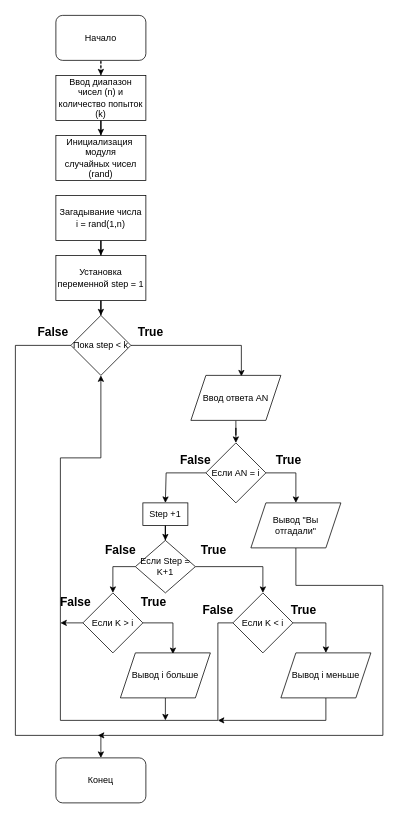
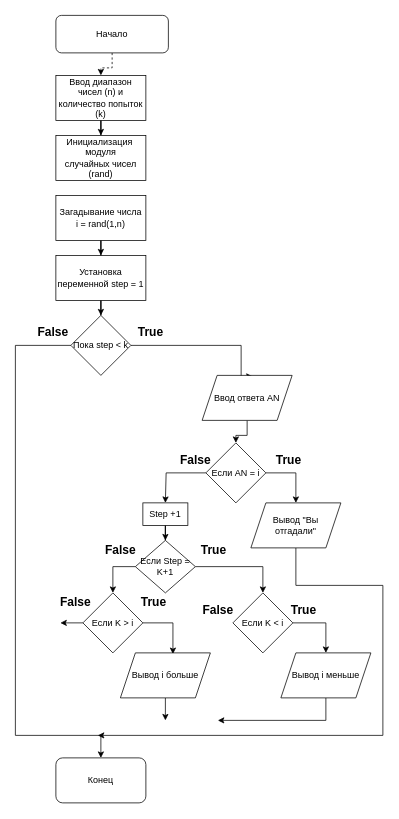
(101, 38) -> (112, 34)
(236, 398) -> (247, 398)
(60, 668) -> none
